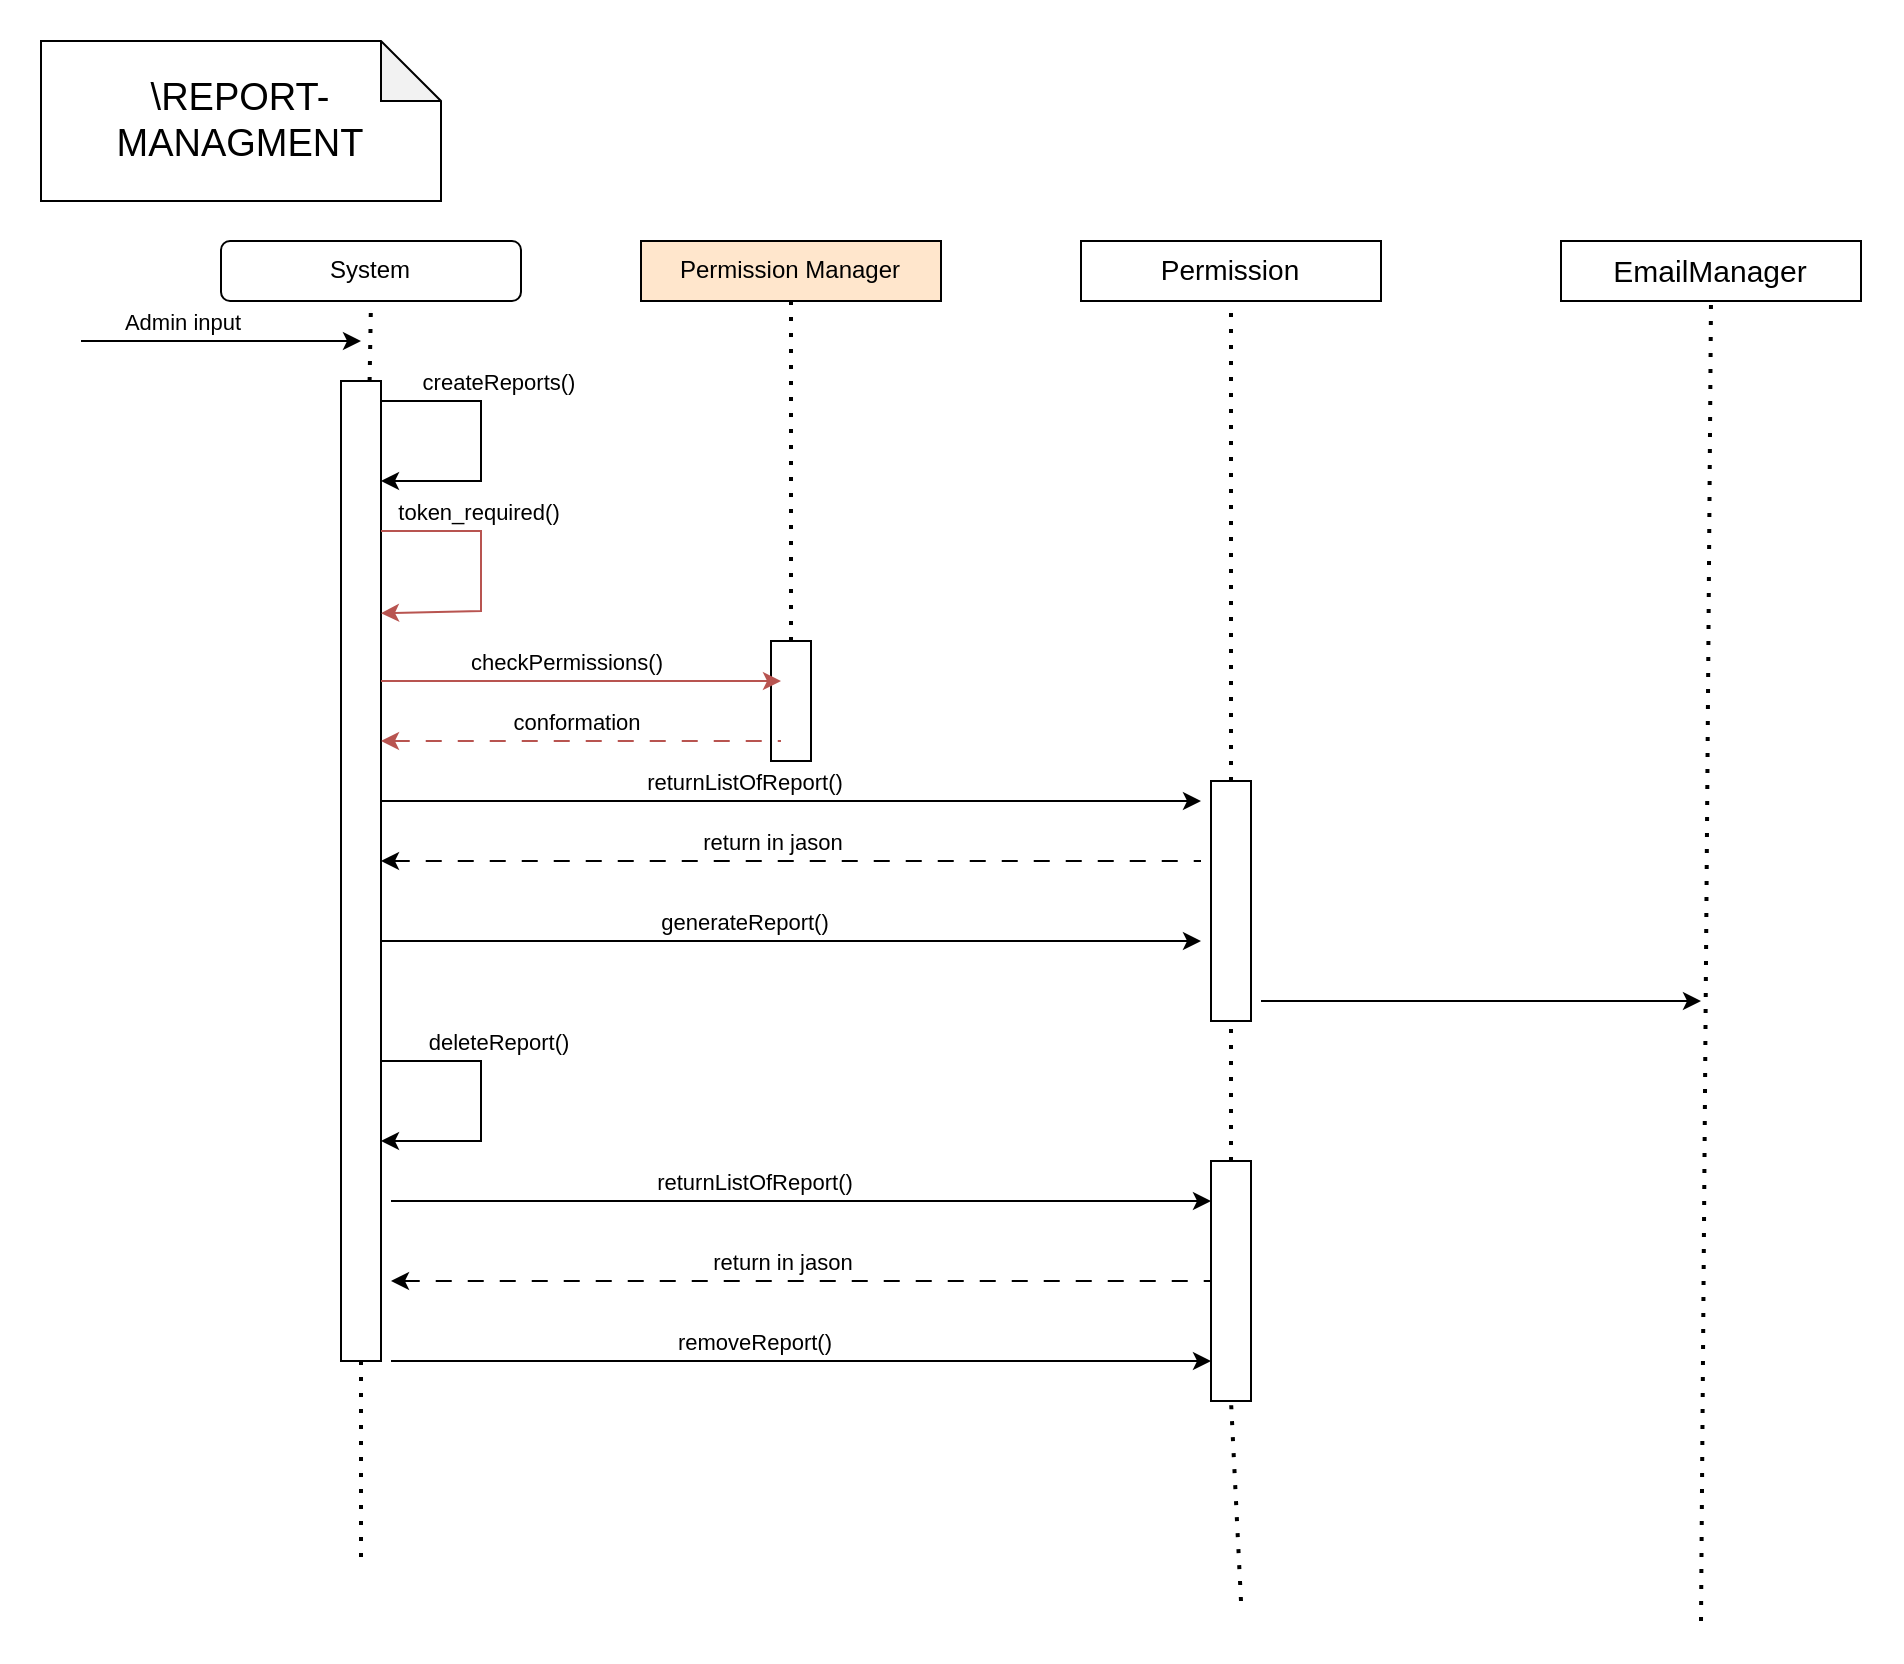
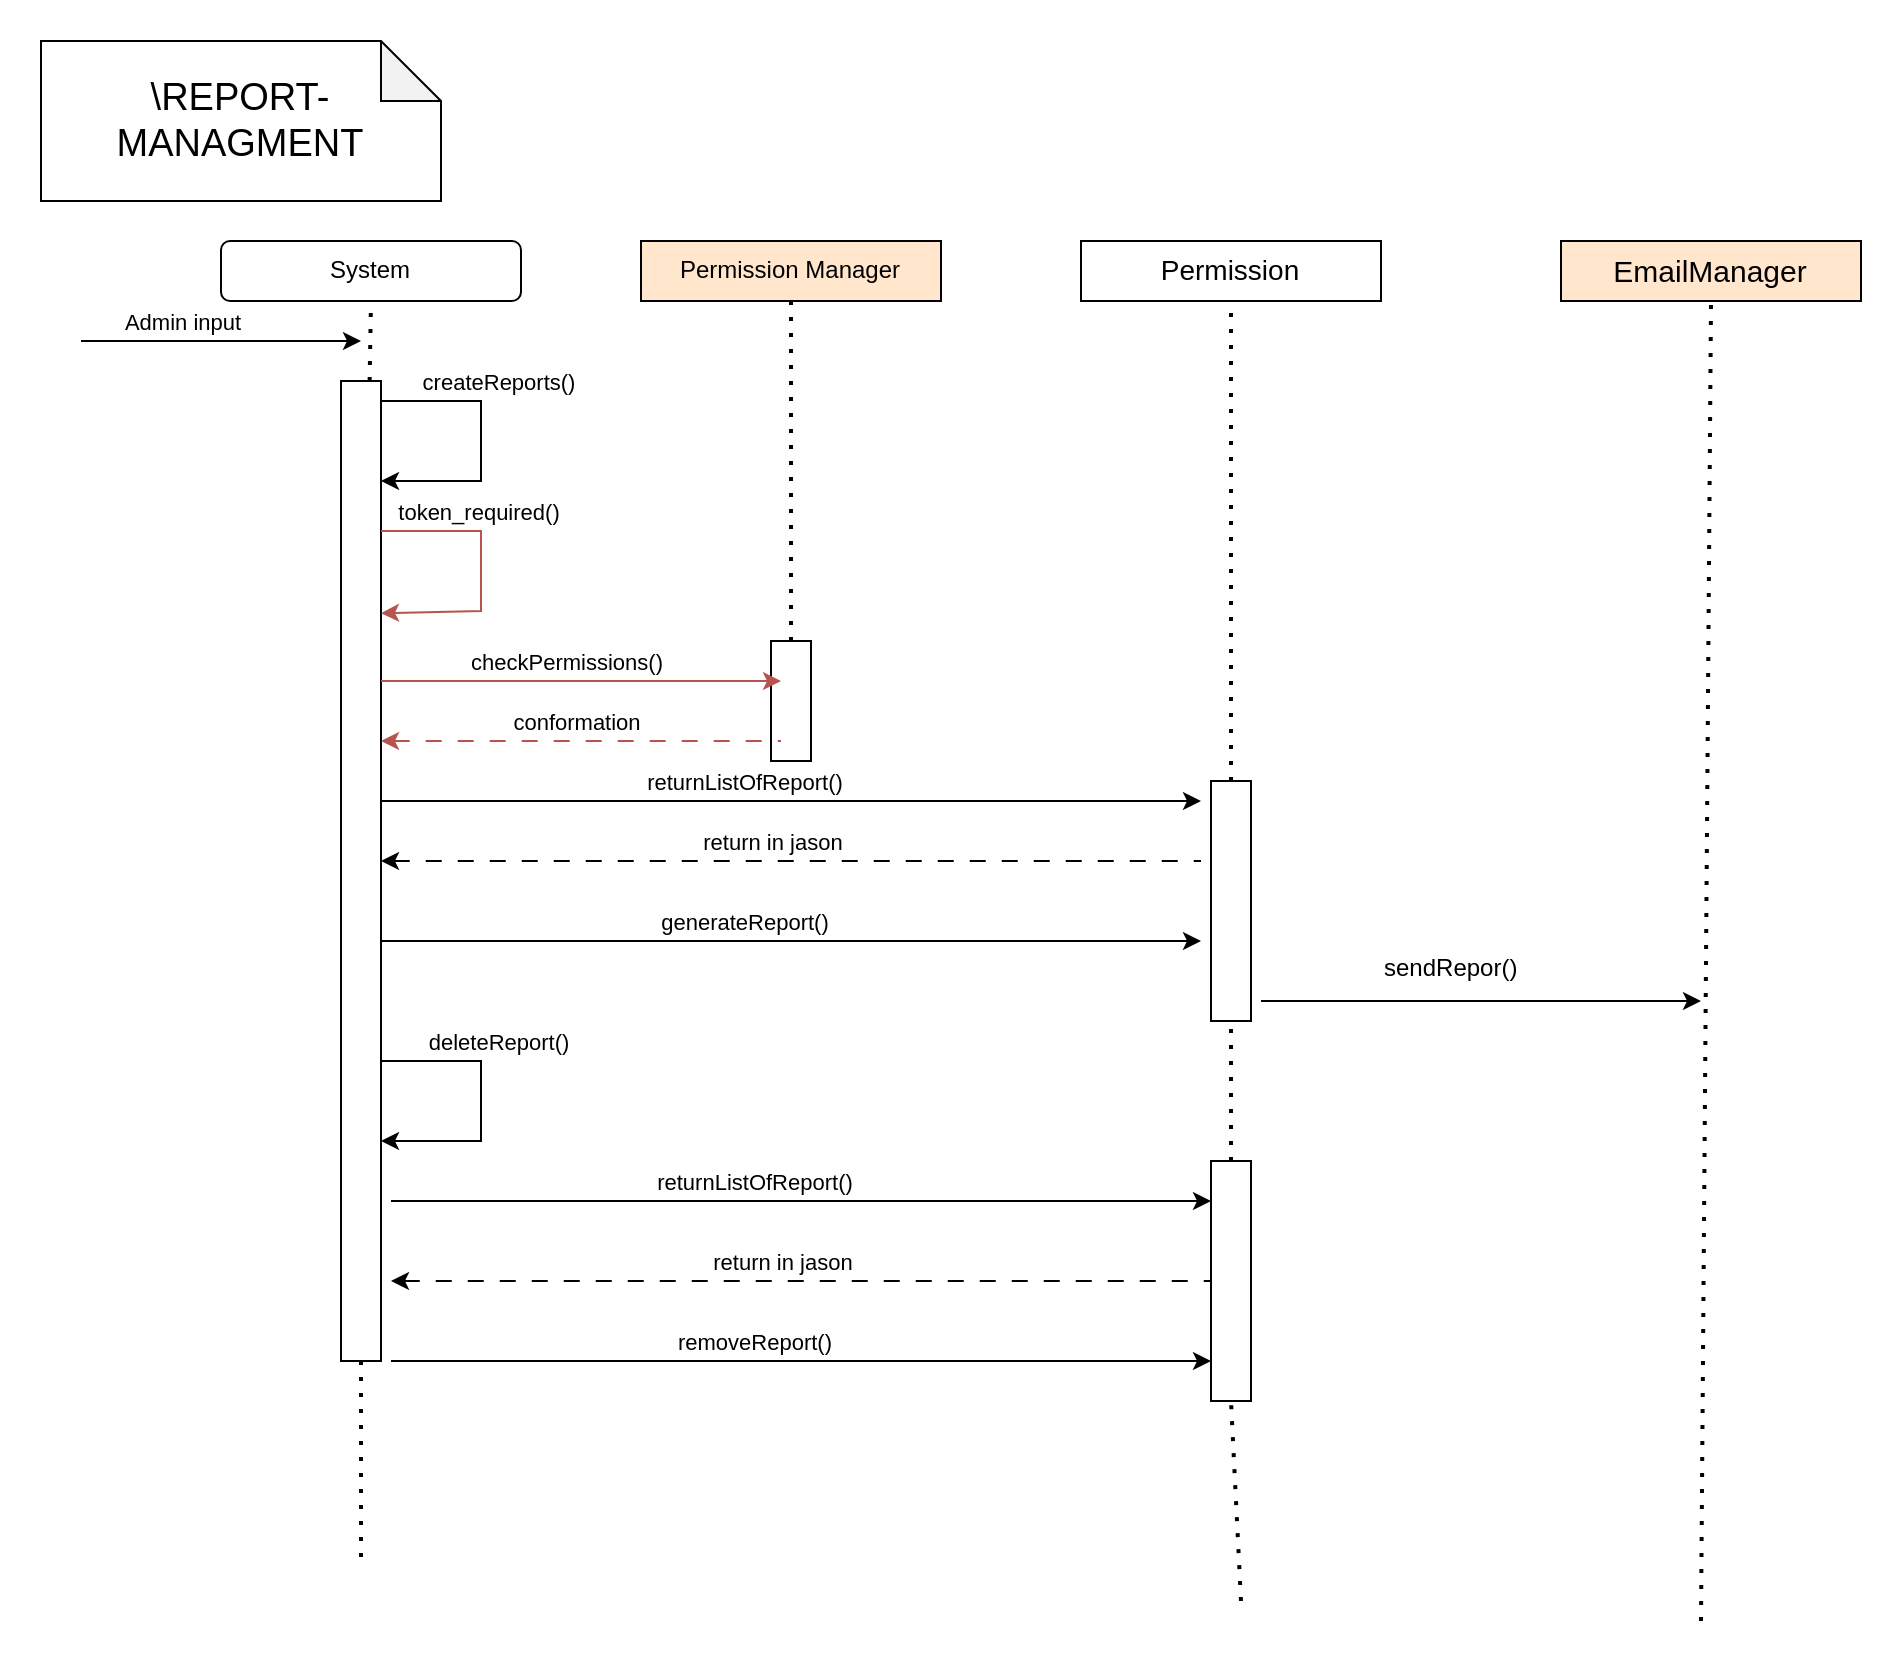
(1711, 271) -> (1711, 271)
none -> (1491, 981)
